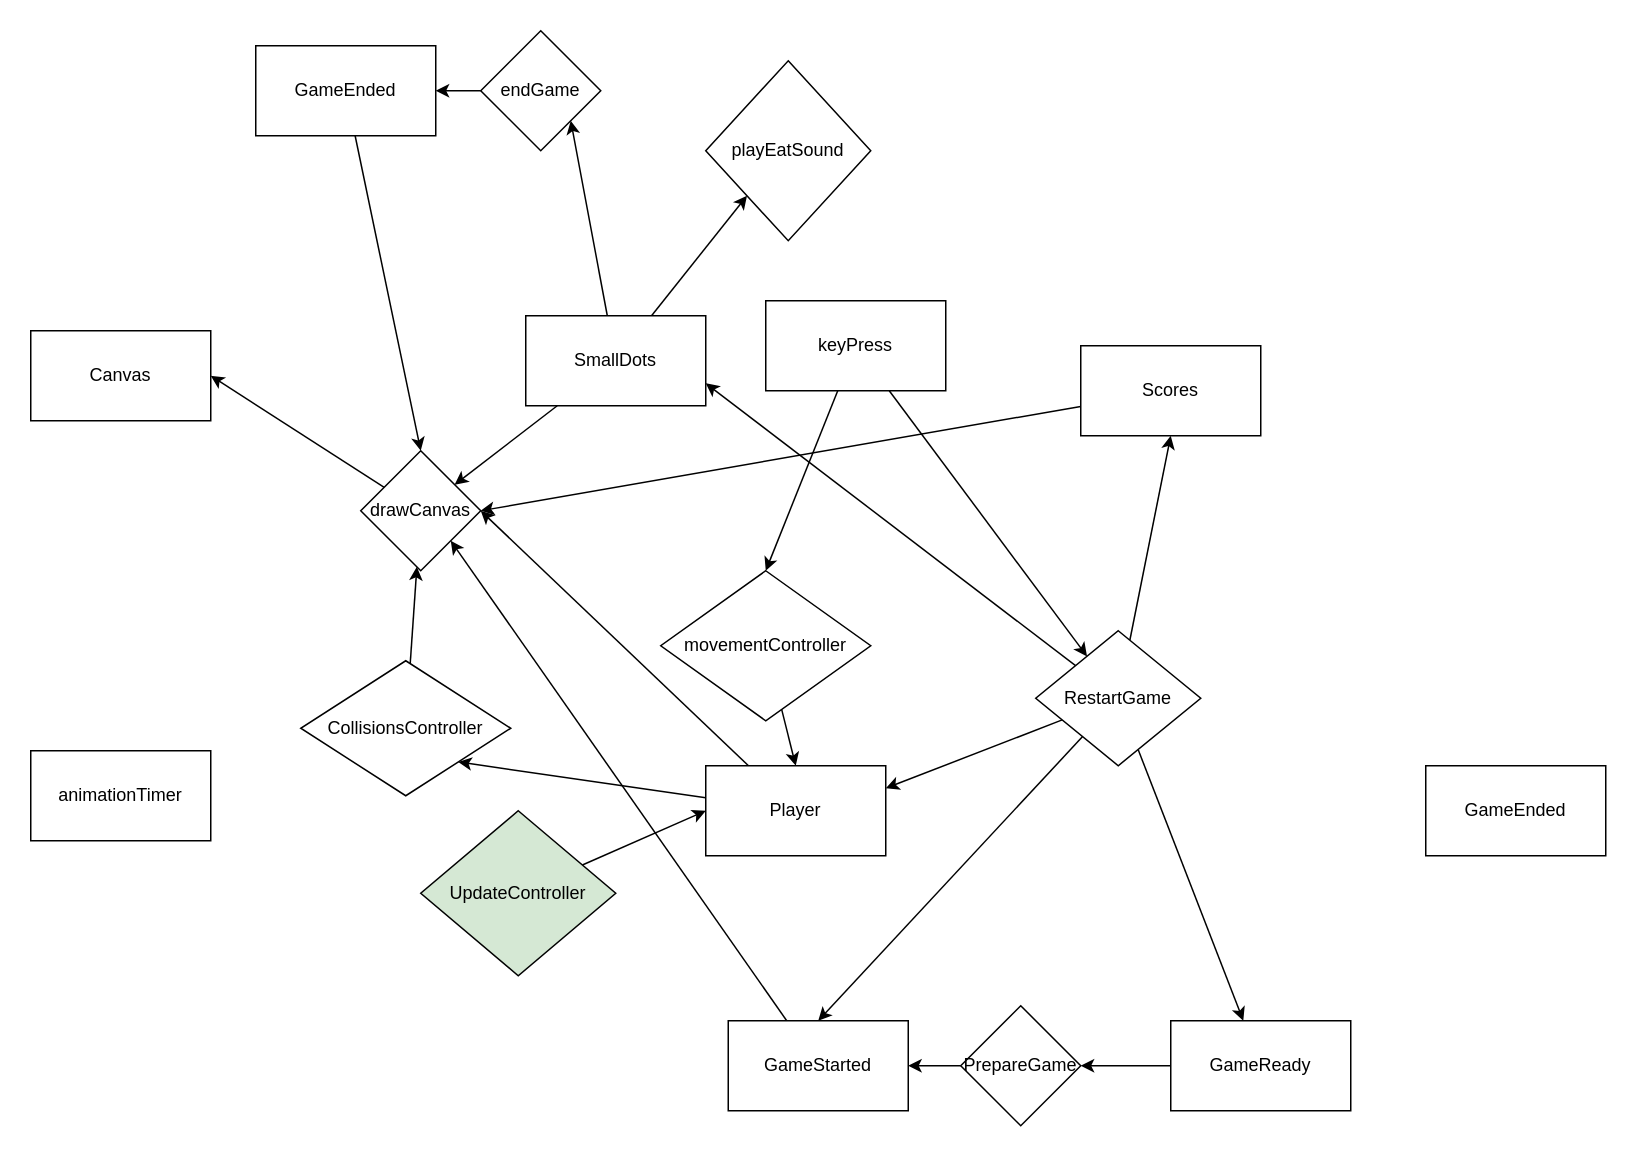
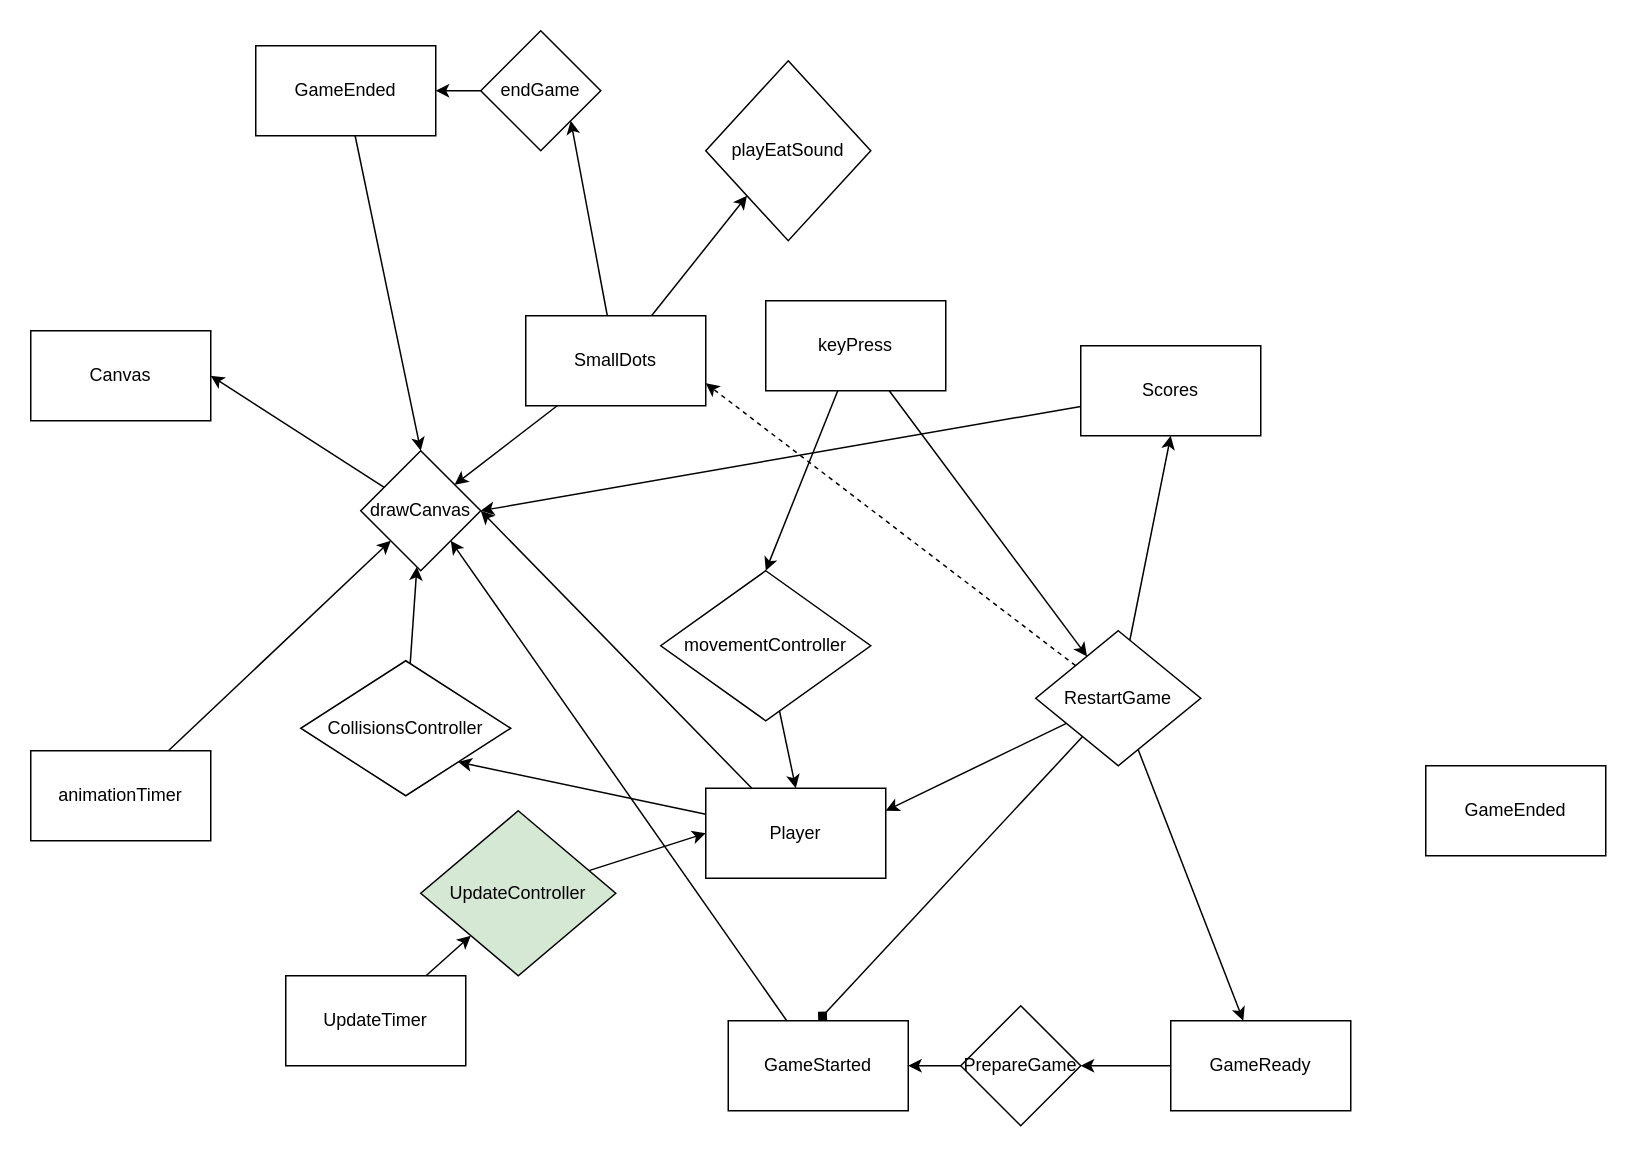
(895, 528) -> (895, 528)
none -> (276, 649)
(796, 811) -> (796, 833)
none -> (445, 959)
(826, 1012) -> (827, 1012)
none -> (376, 1021)
